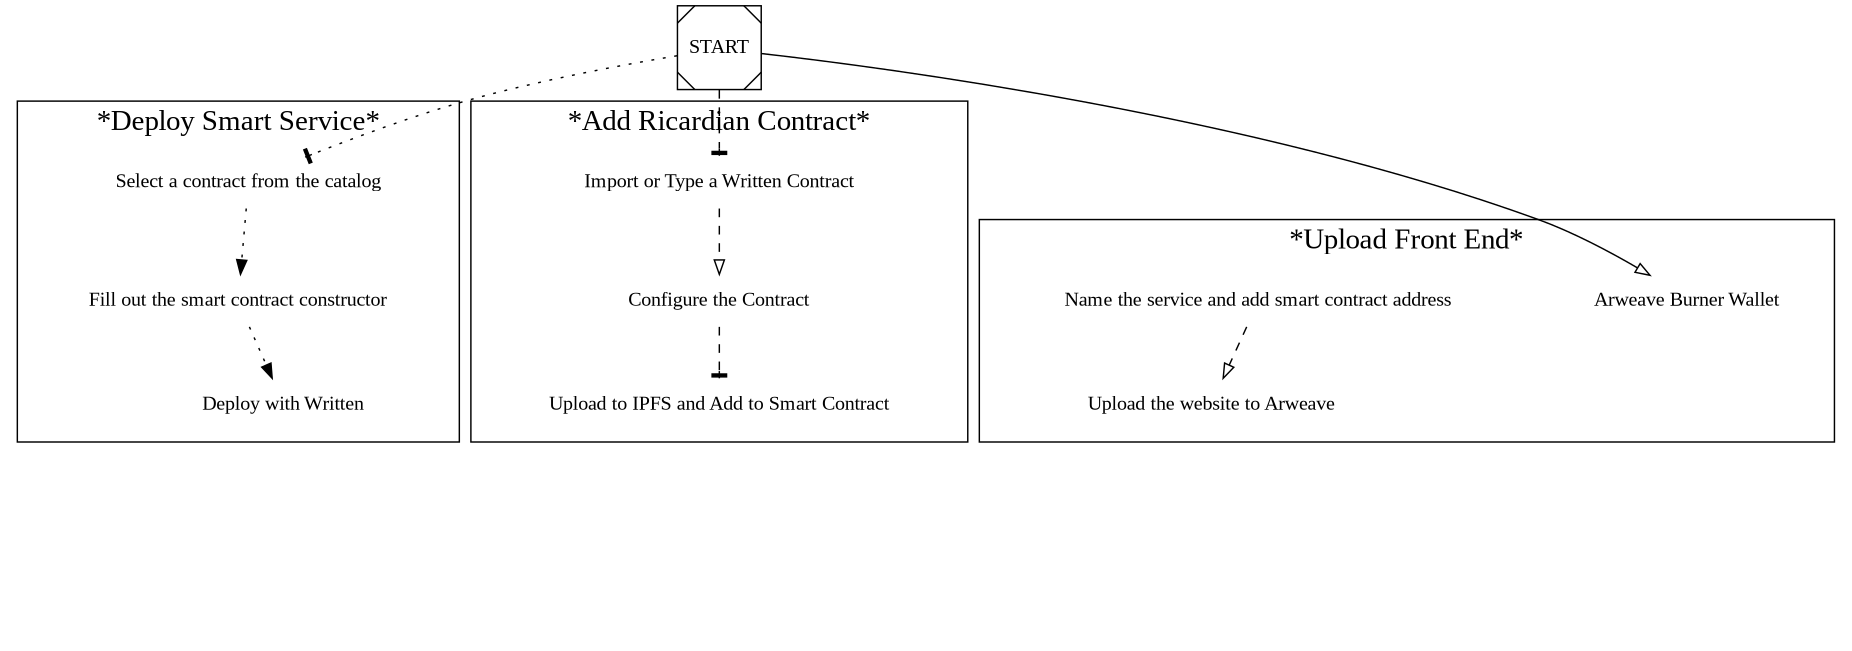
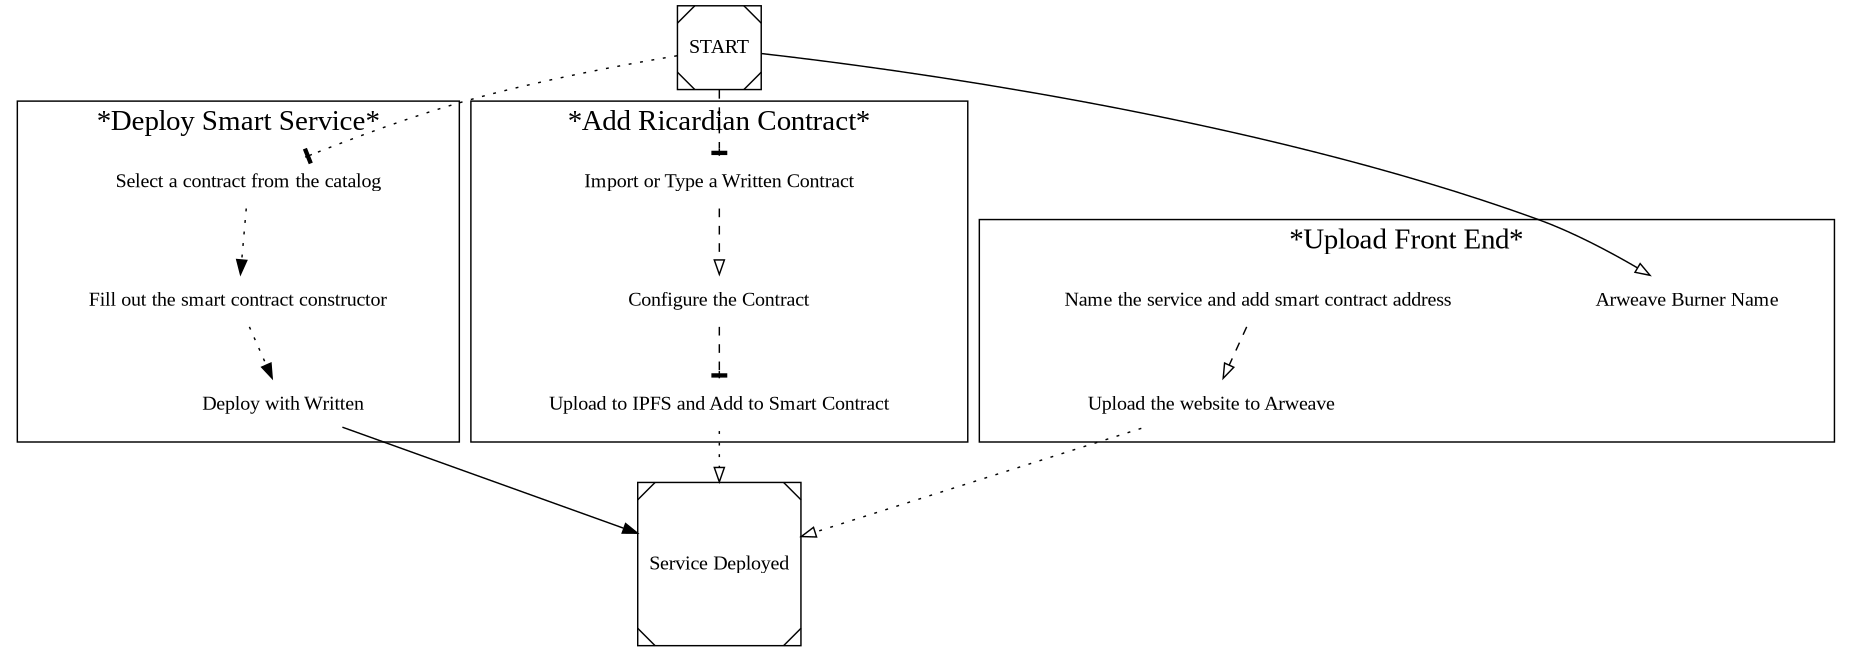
(1687, 300) -> (1687, 300)
none -> (719, 564)
